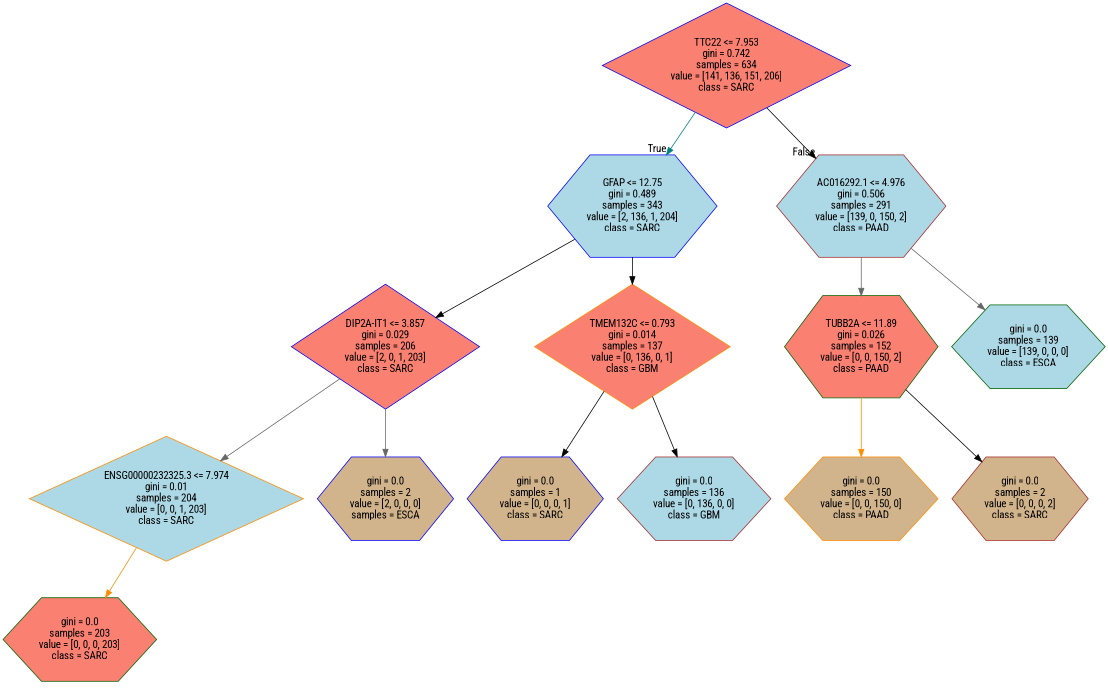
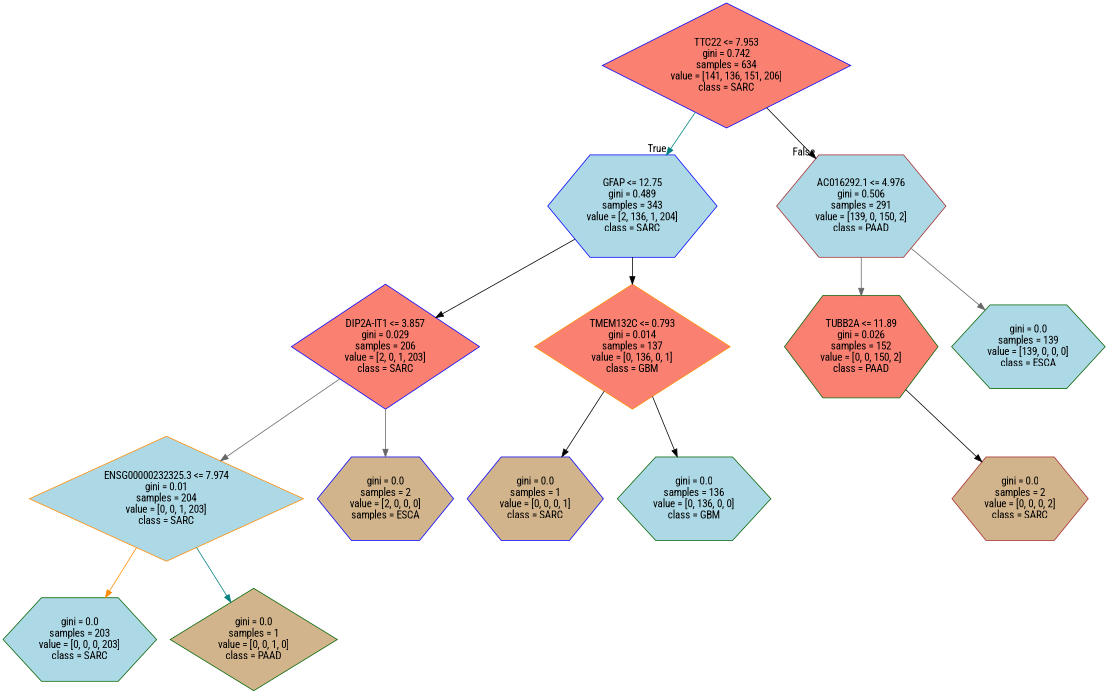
(694, 499) -> (694, 499)
(861, 499) -> none
(80, 640) -> (80, 640)
none -> (254, 640)
